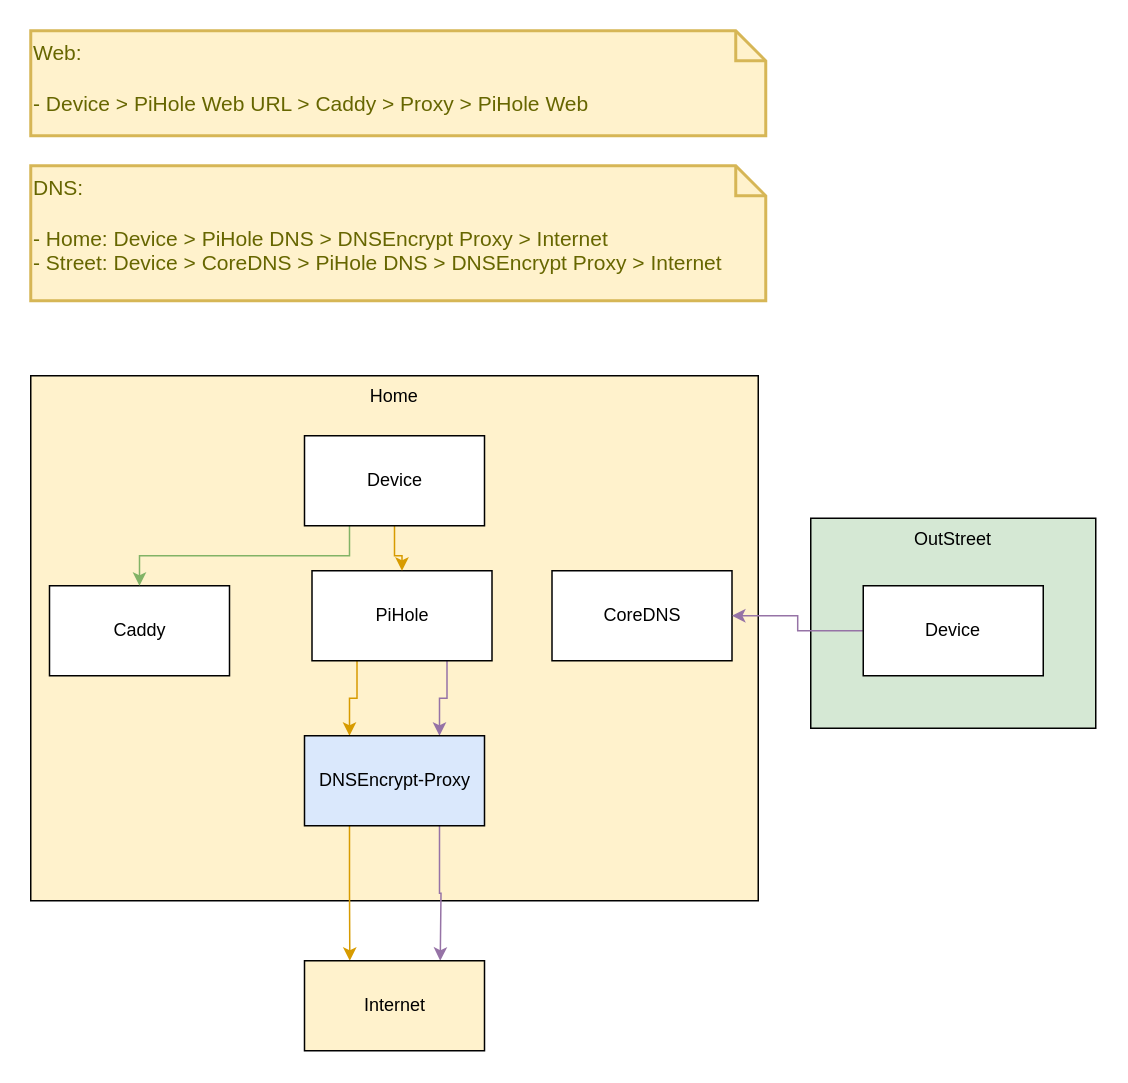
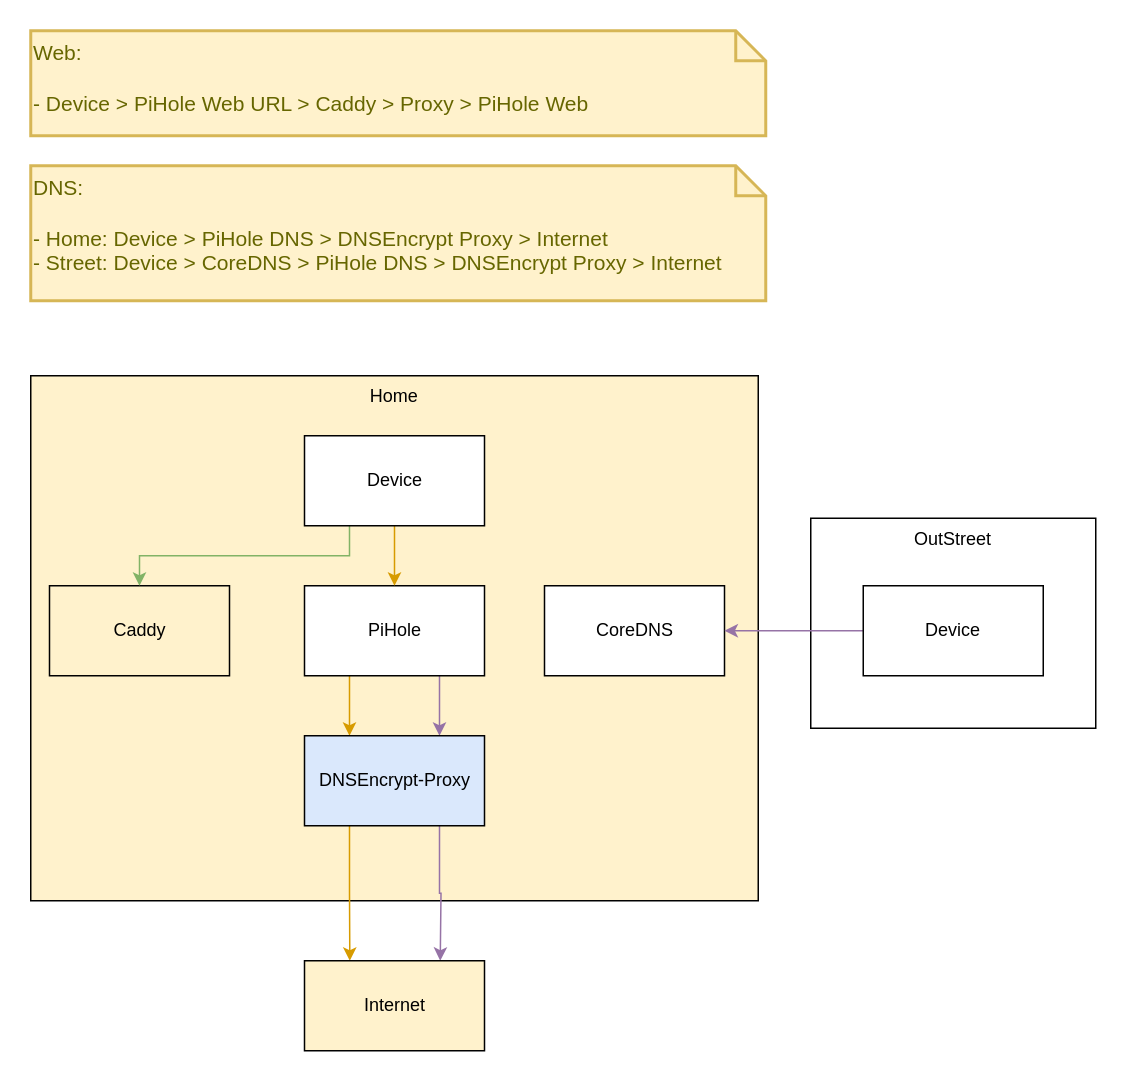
(953, 540) -> (953, 540)
(402, 616) -> (395, 631)
(642, 616) -> (635, 631)
(140, 631) -> (140, 631)
